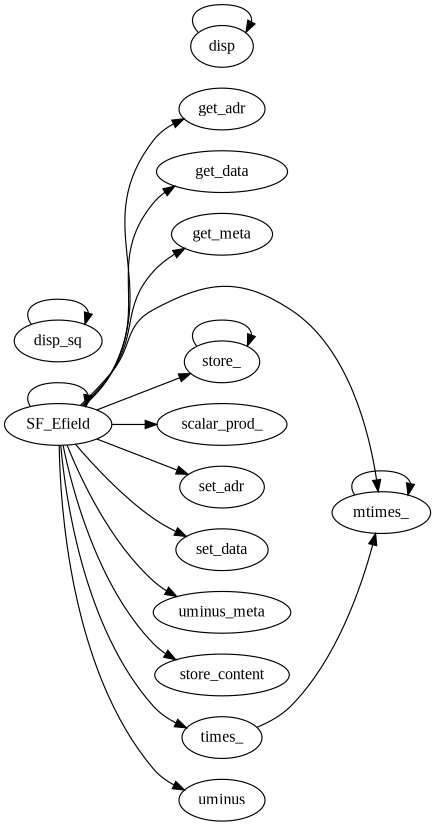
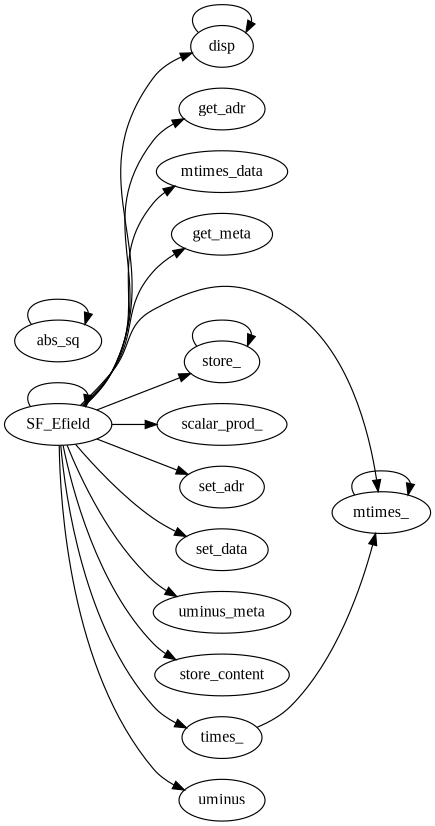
(222, 172) -> (222, 172)
none -> (122, 189)
(58, 341) -> (58, 341)
